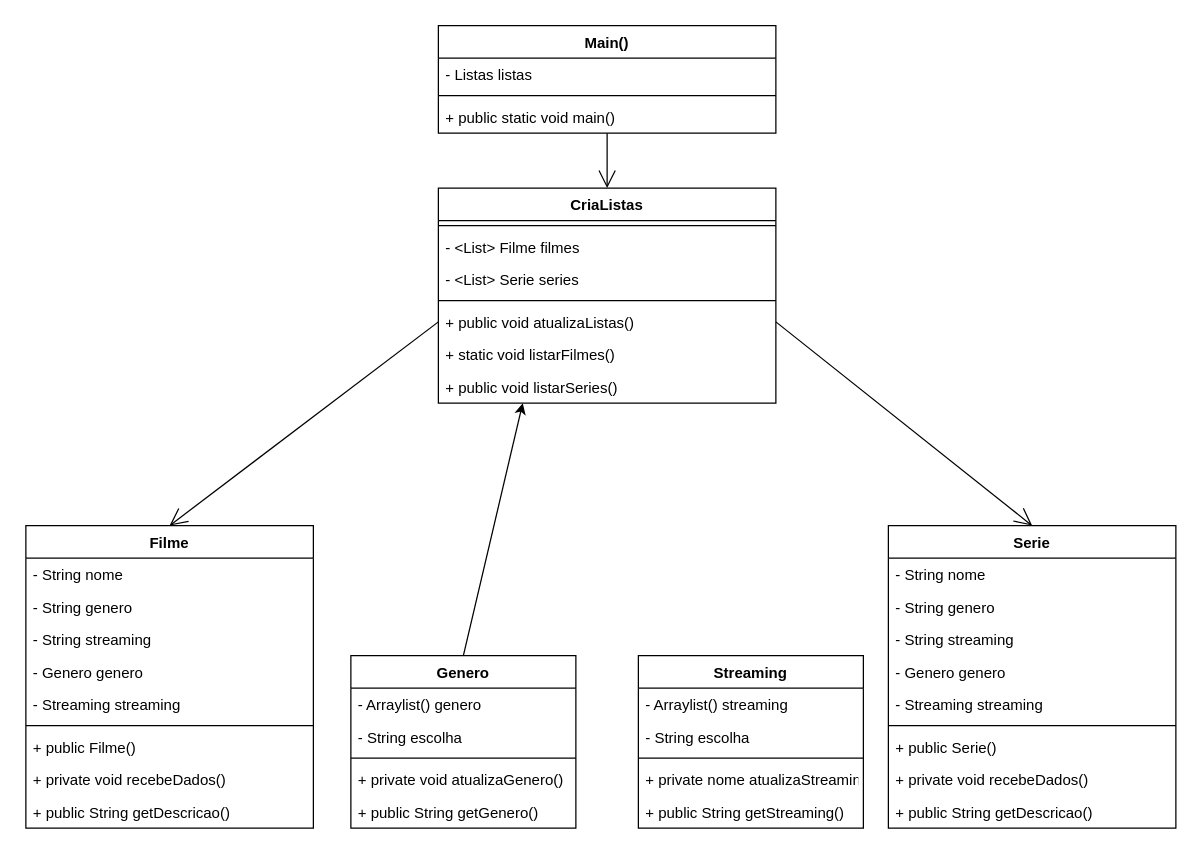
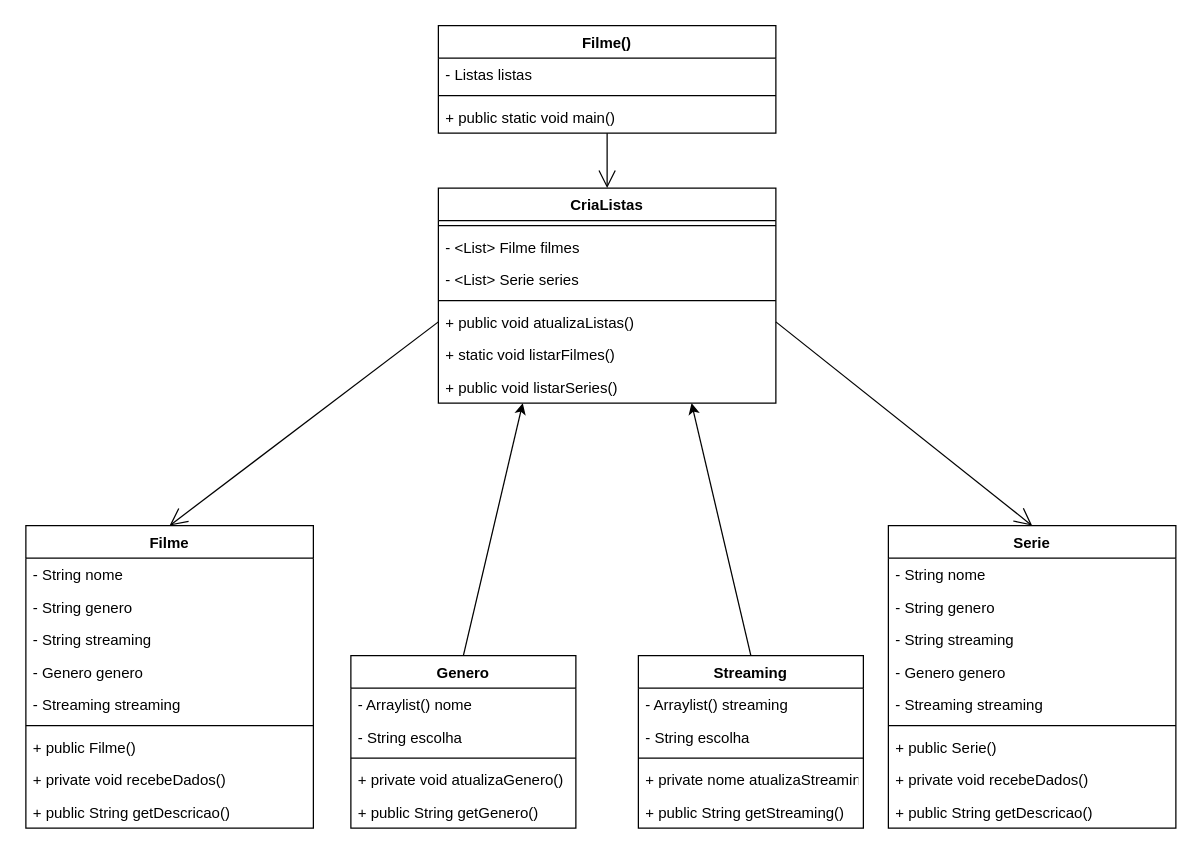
(606, 43) -> (606, 43)
none -> (722, 534)
(434, 705) -> (425, 705)
